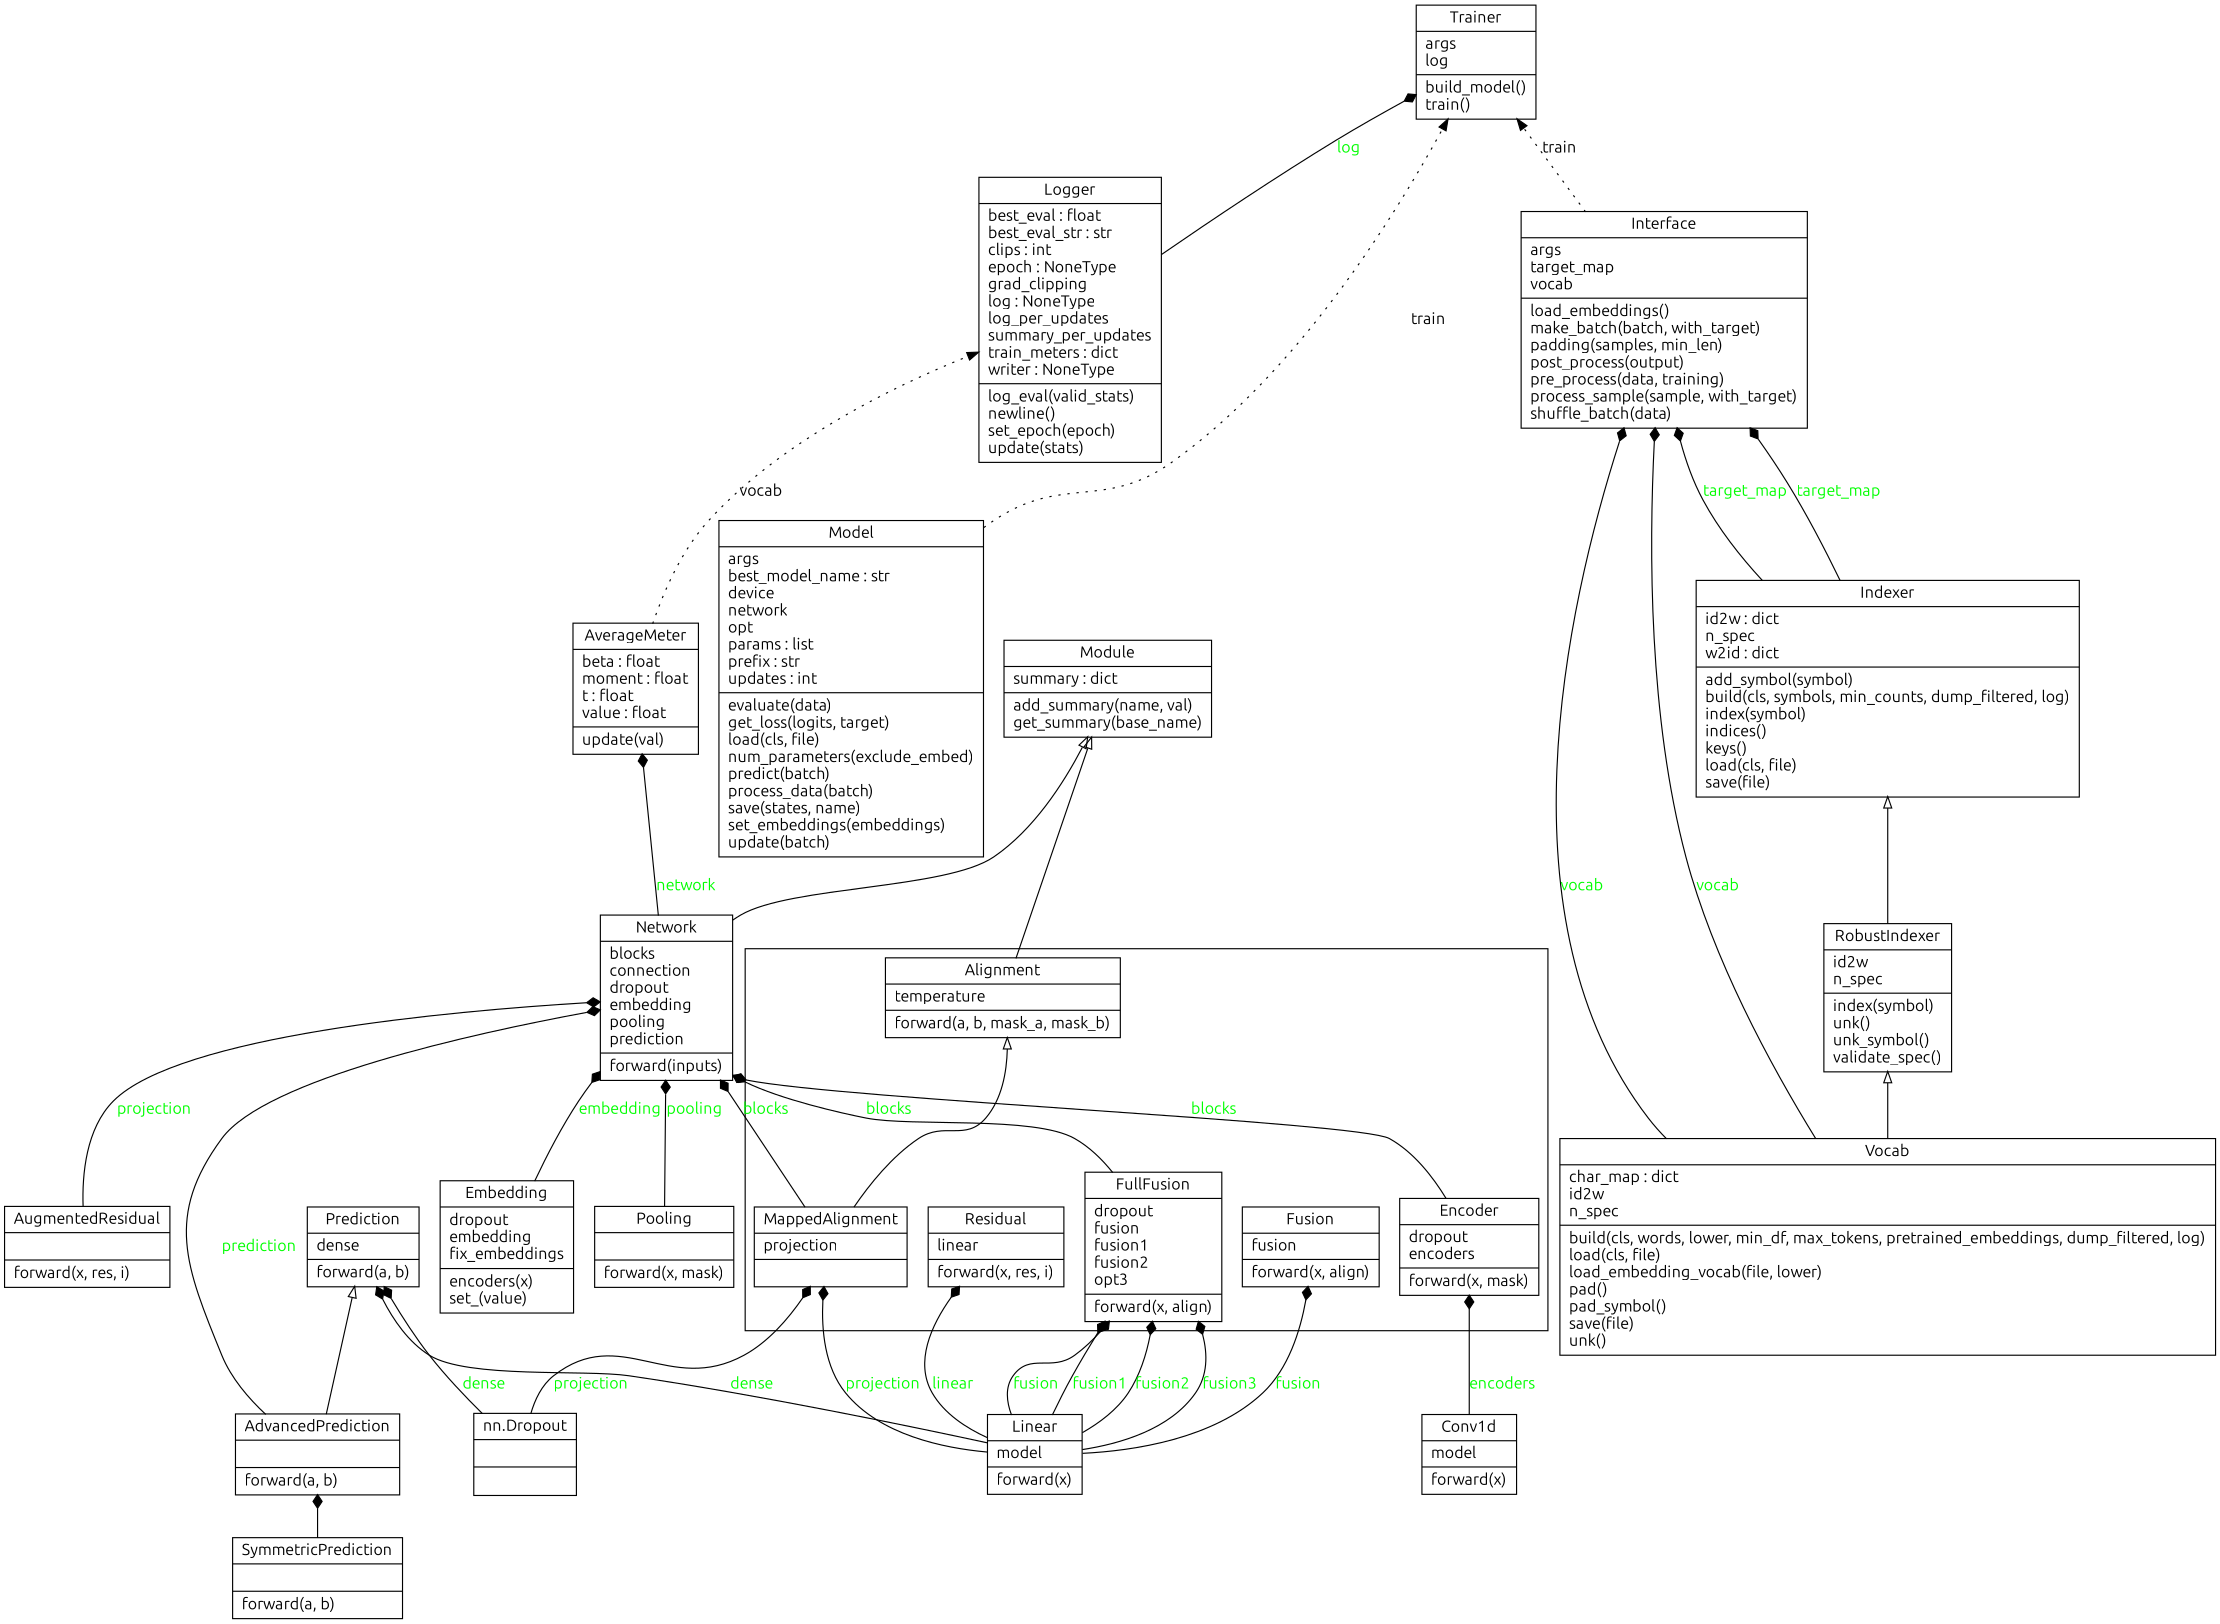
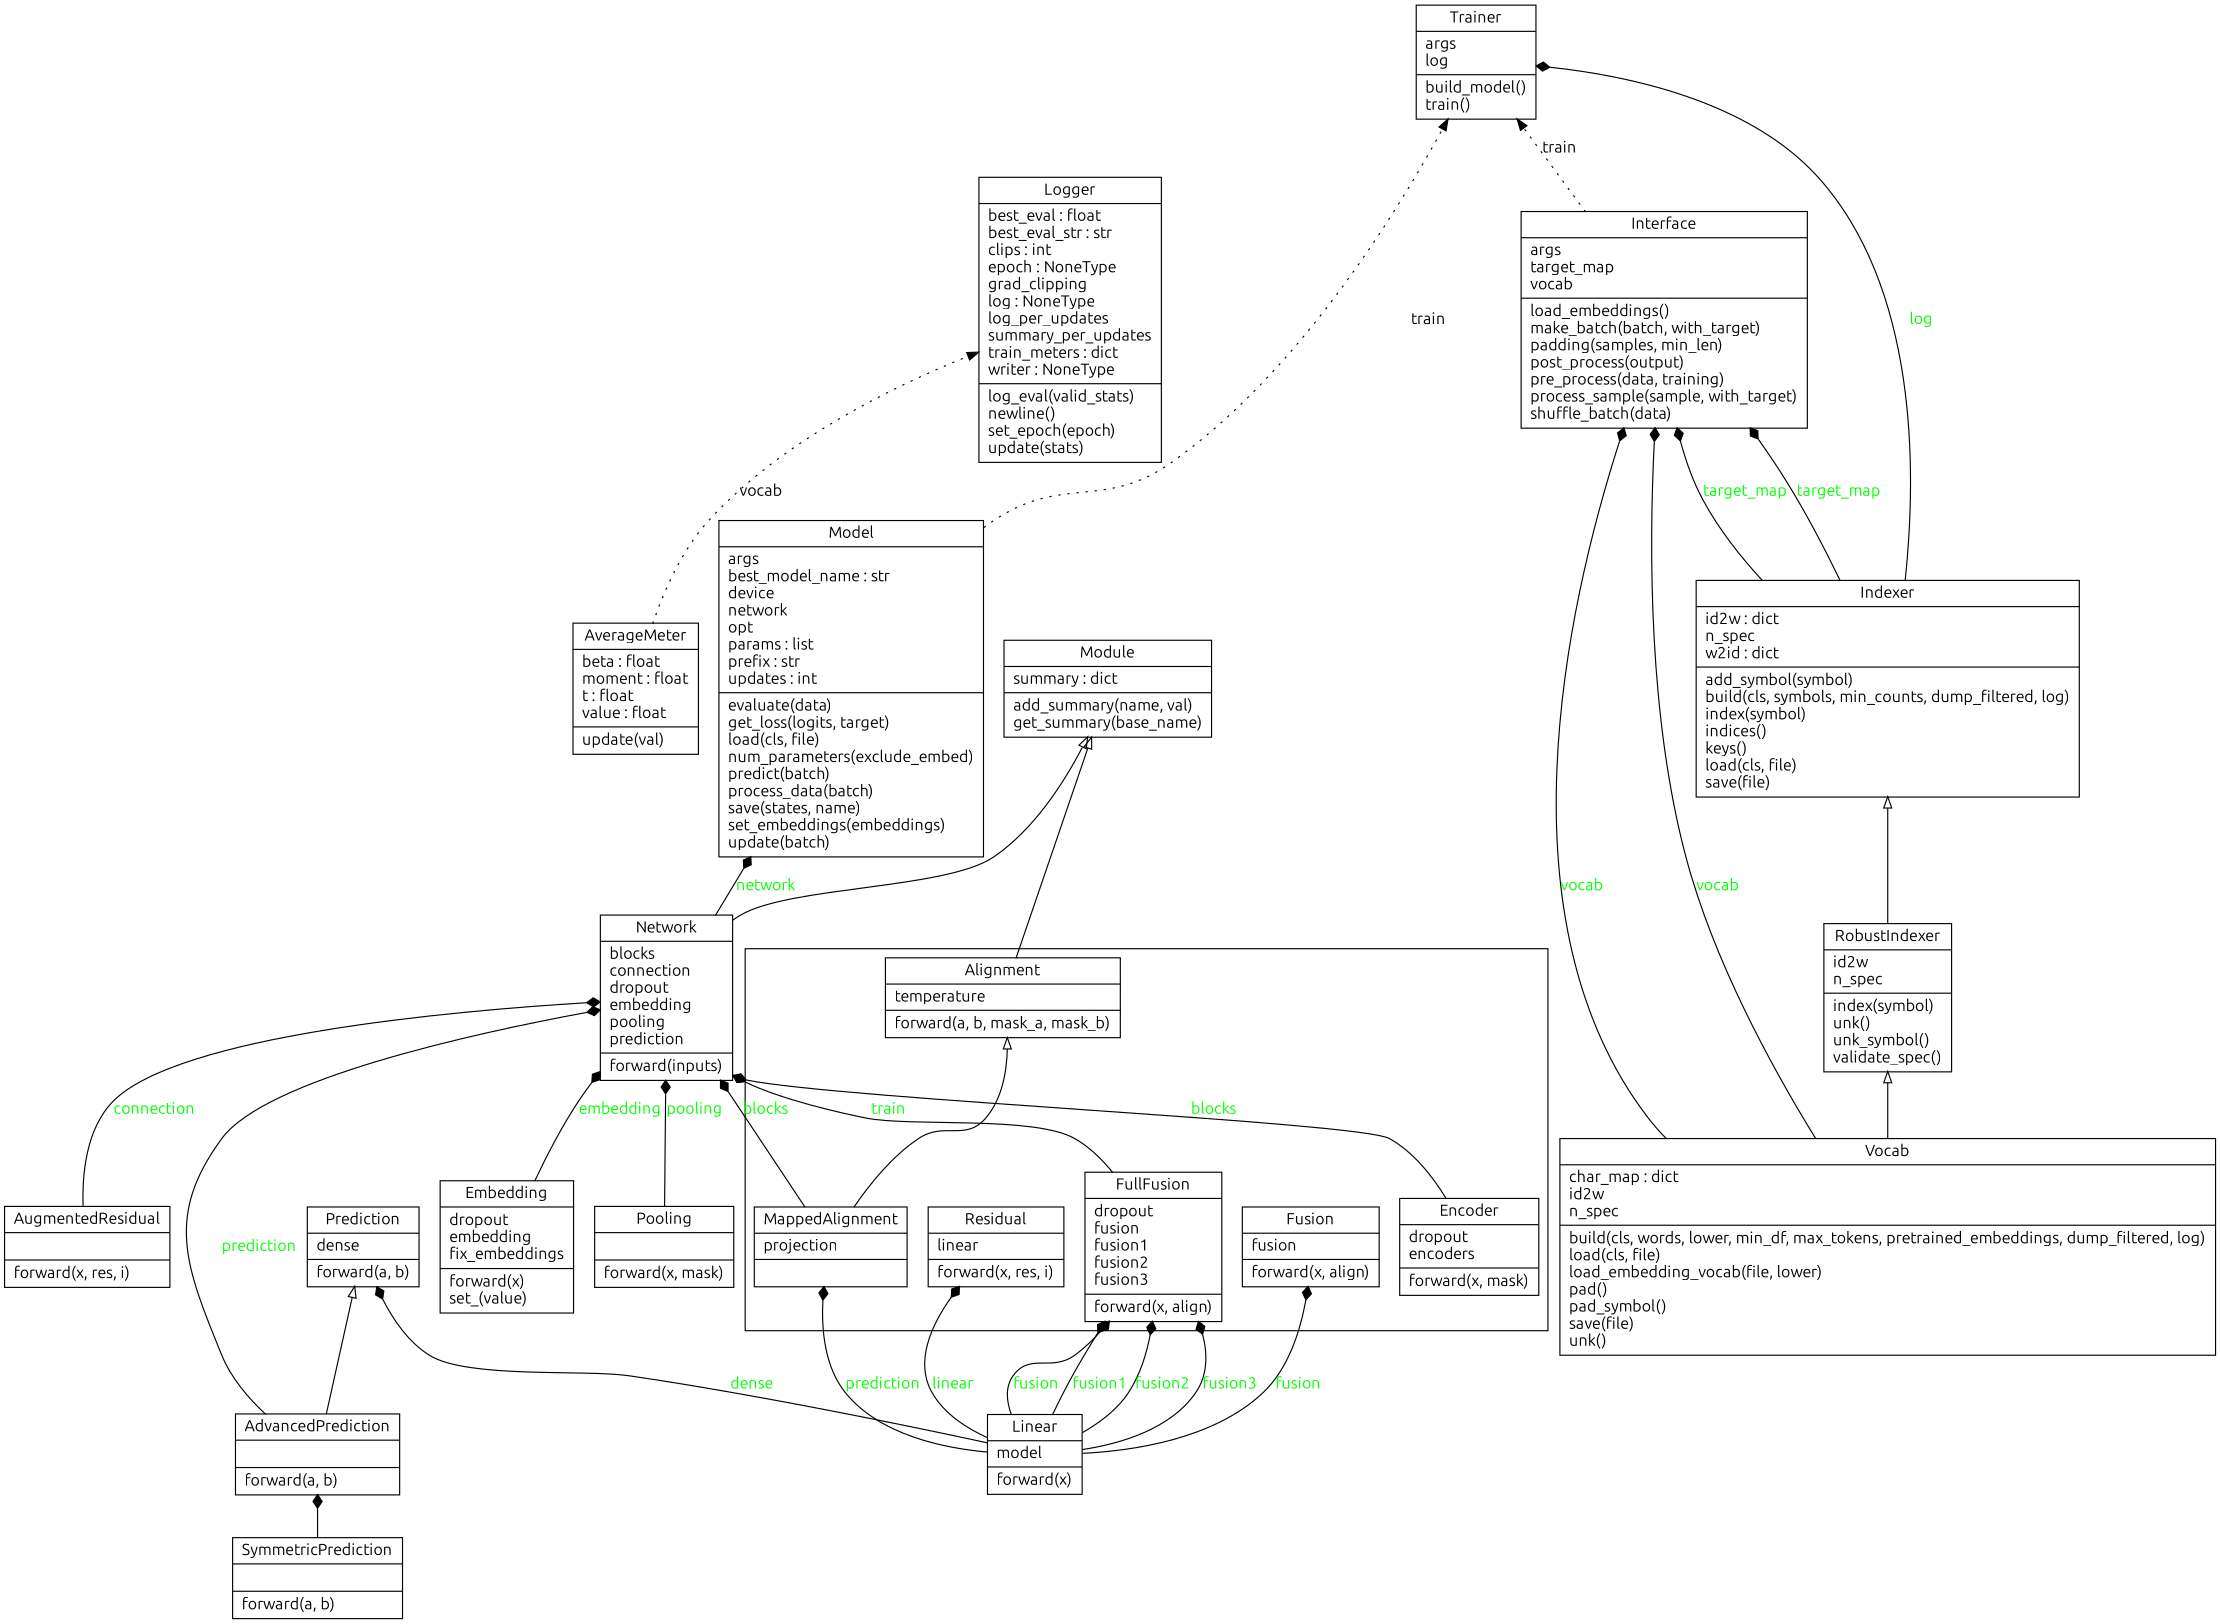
(1281, 175) -> (1855, 230)
(651, 842) -> (729, 892)
(155, 1109) -> (155, 1109)
(889, 1109) -> (889, 1109)
(1112, 1280) -> (1122, 1280)
(491, 1282) -> (487, 1282)
(883, 1384) -> (883, 1384)
(525, 1454) -> none
(1469, 1454) -> none
